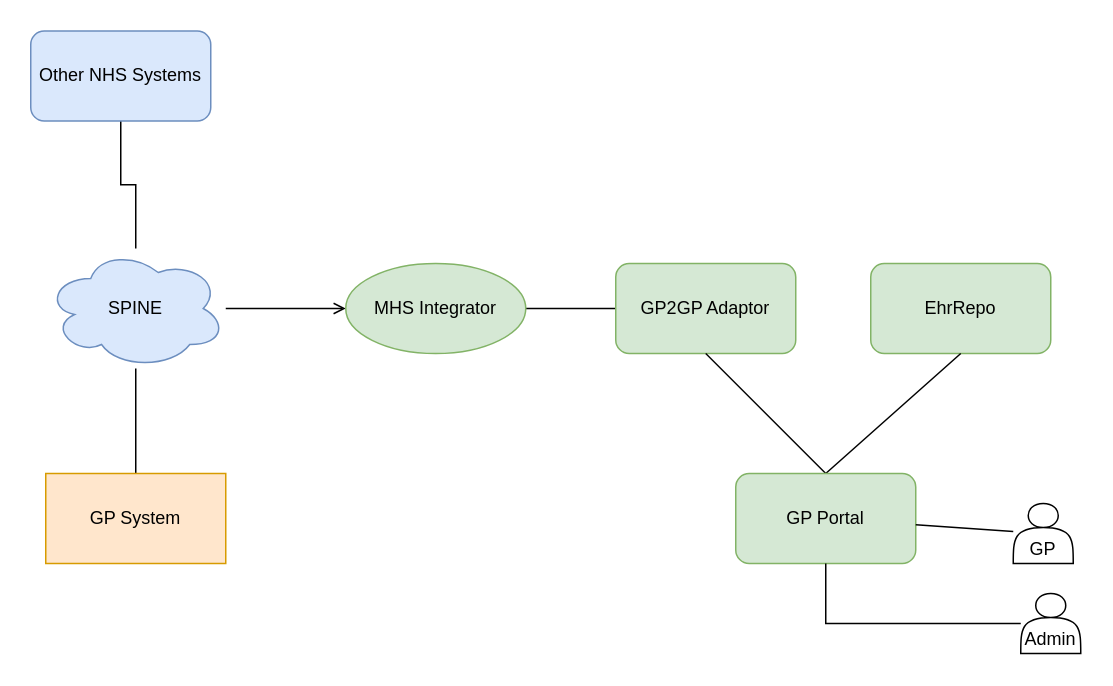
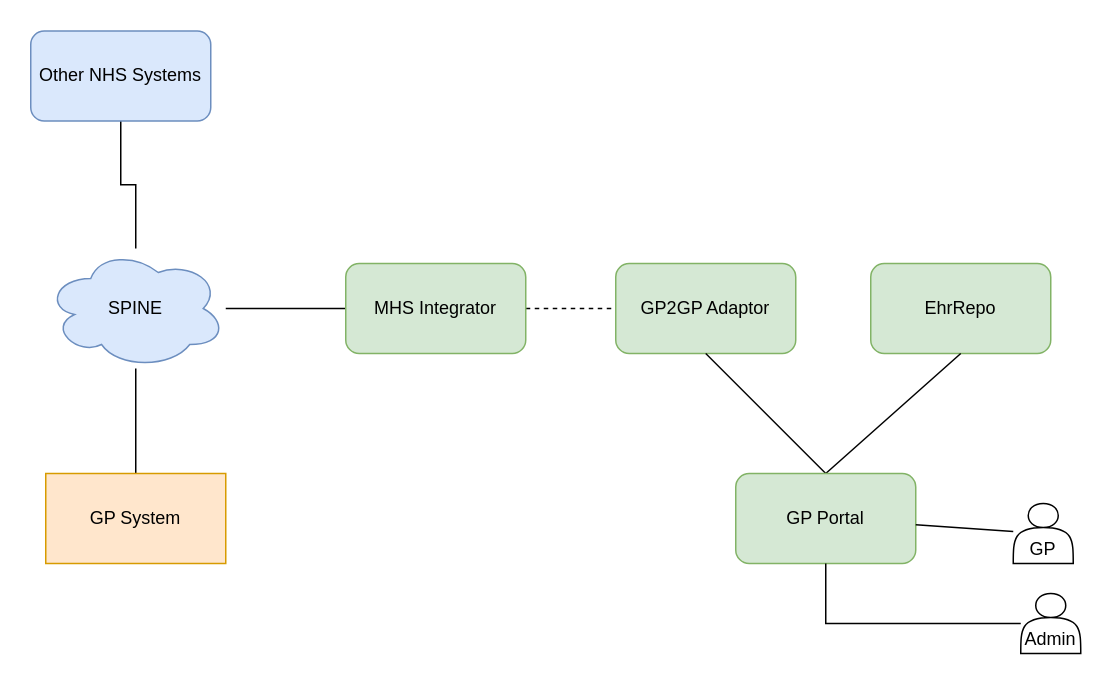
(339, 308) -> (340, 308)
(436, 308) -> (436, 308)
(572, 308) -> (572, 308)
